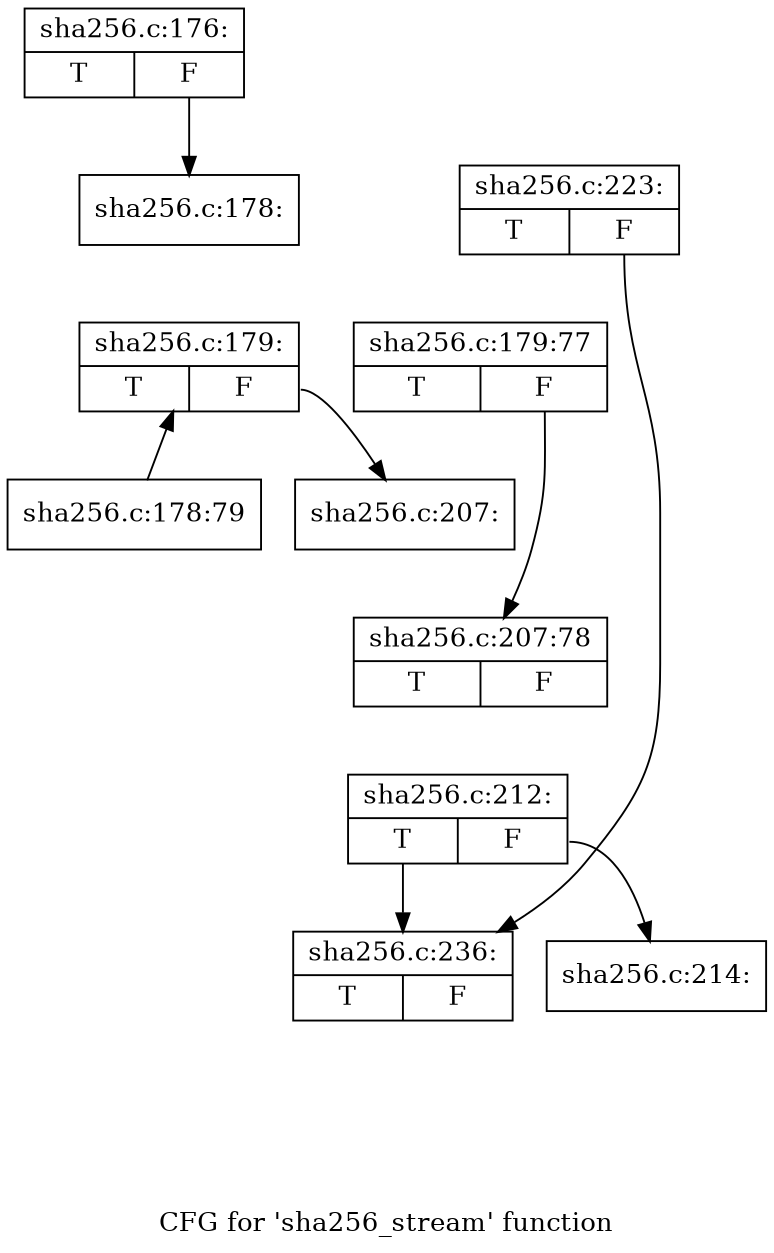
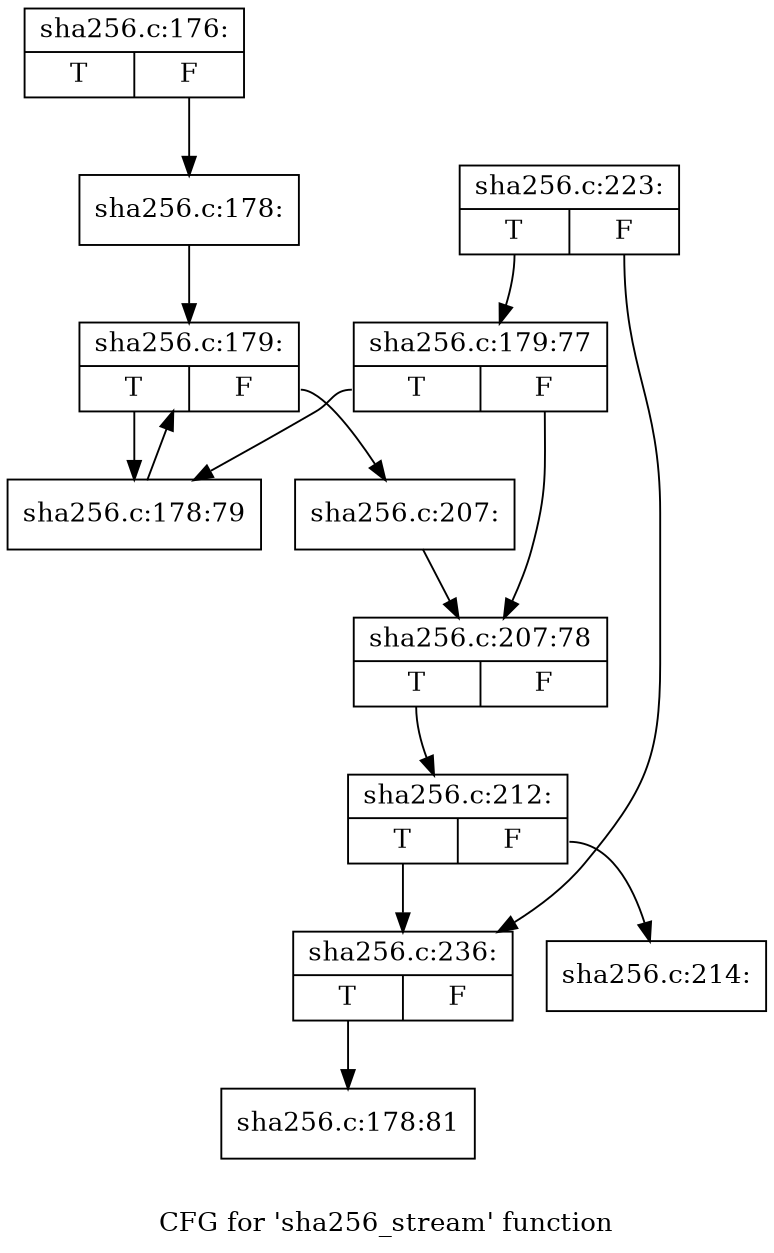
none -> (189, 274)
none -> (512, 280)
none -> (282, 431)
none -> (134, 436)
none -> (436, 575)
none -> (419, 733)
none -> (348, 1124)
